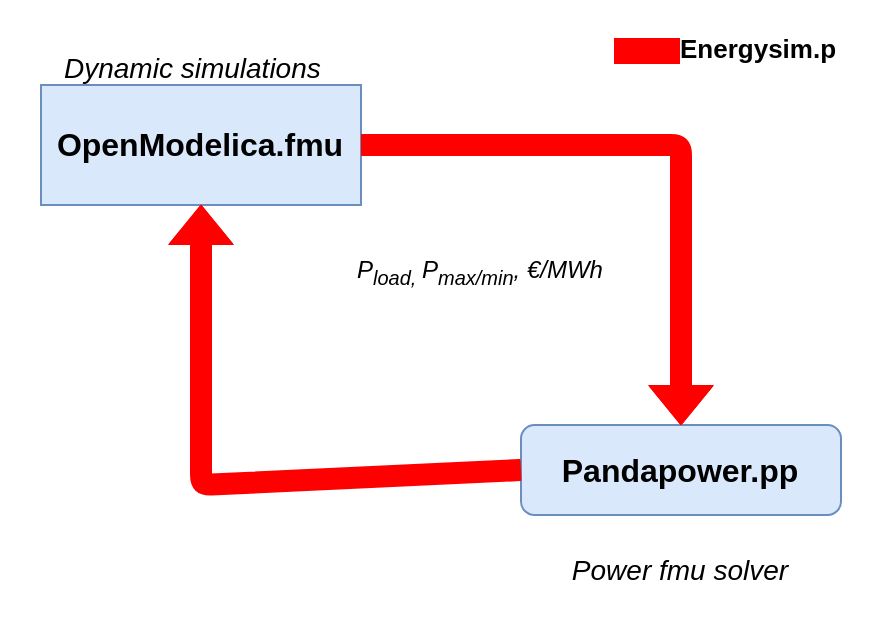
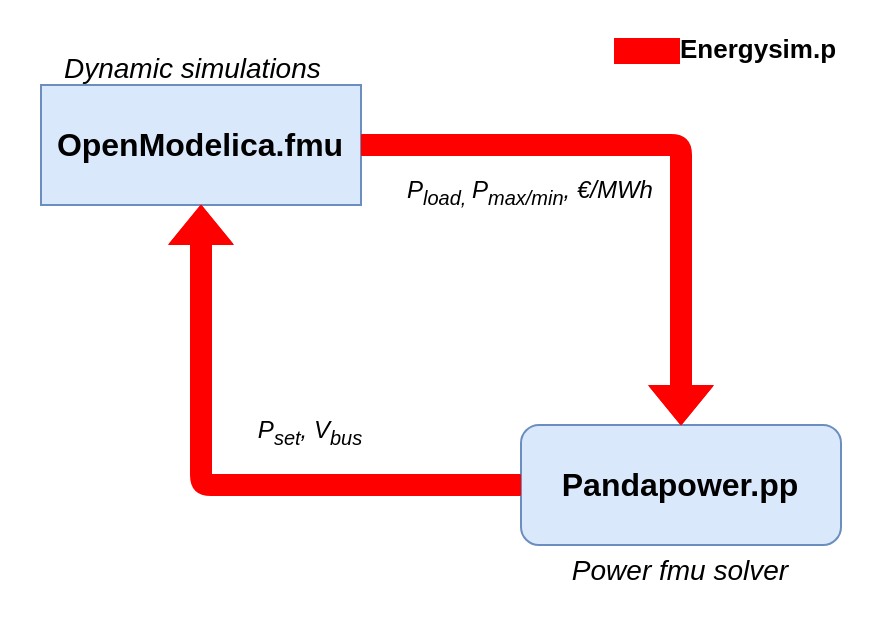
(481, 265) -> (531, 185)
none -> (311, 425)
(681, 470) -> (681, 485)
